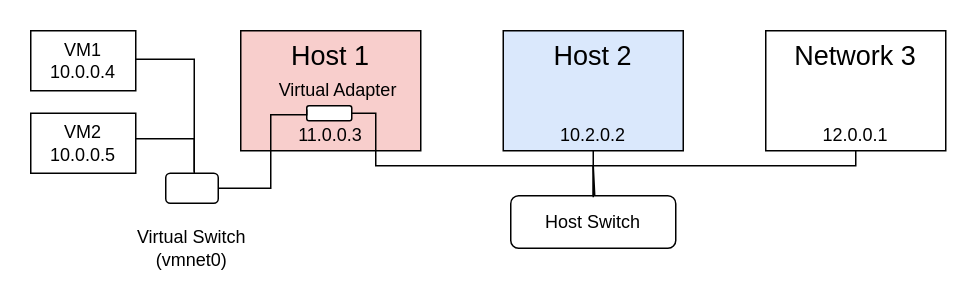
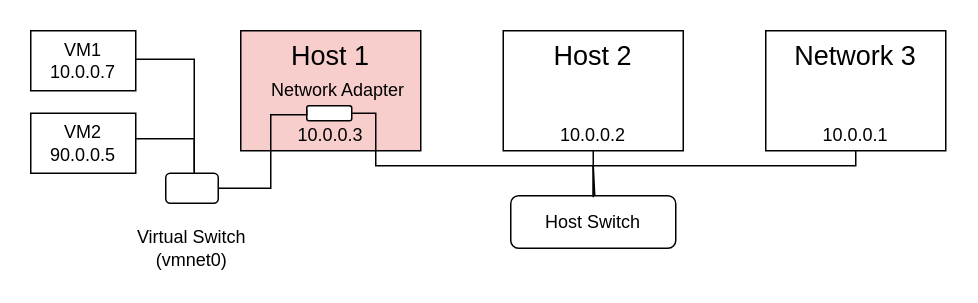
(83, 61) -> (83, 61)
(338, 91) -> (338, 91)
(593, 91) -> (593, 91)
(331, 136) -> (331, 136)
(593, 136) -> (593, 136)
(856, 136) -> (856, 136)
(83, 143) -> (83, 143)
